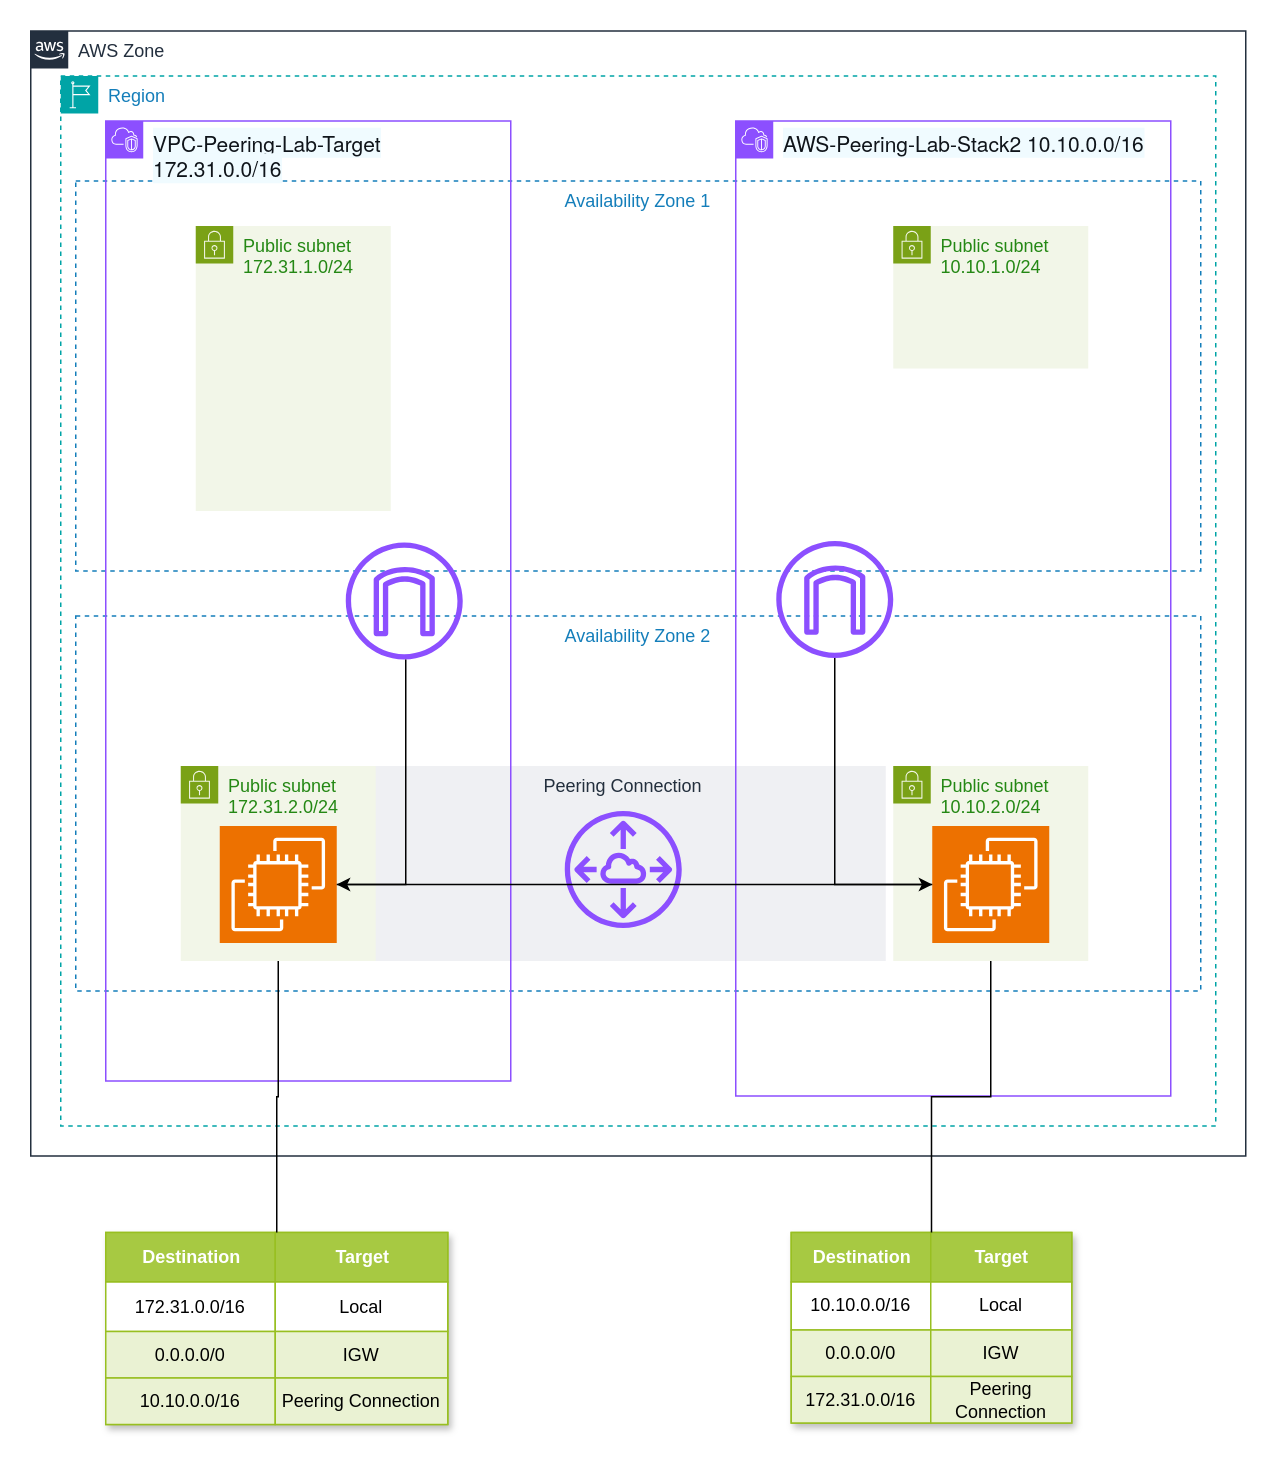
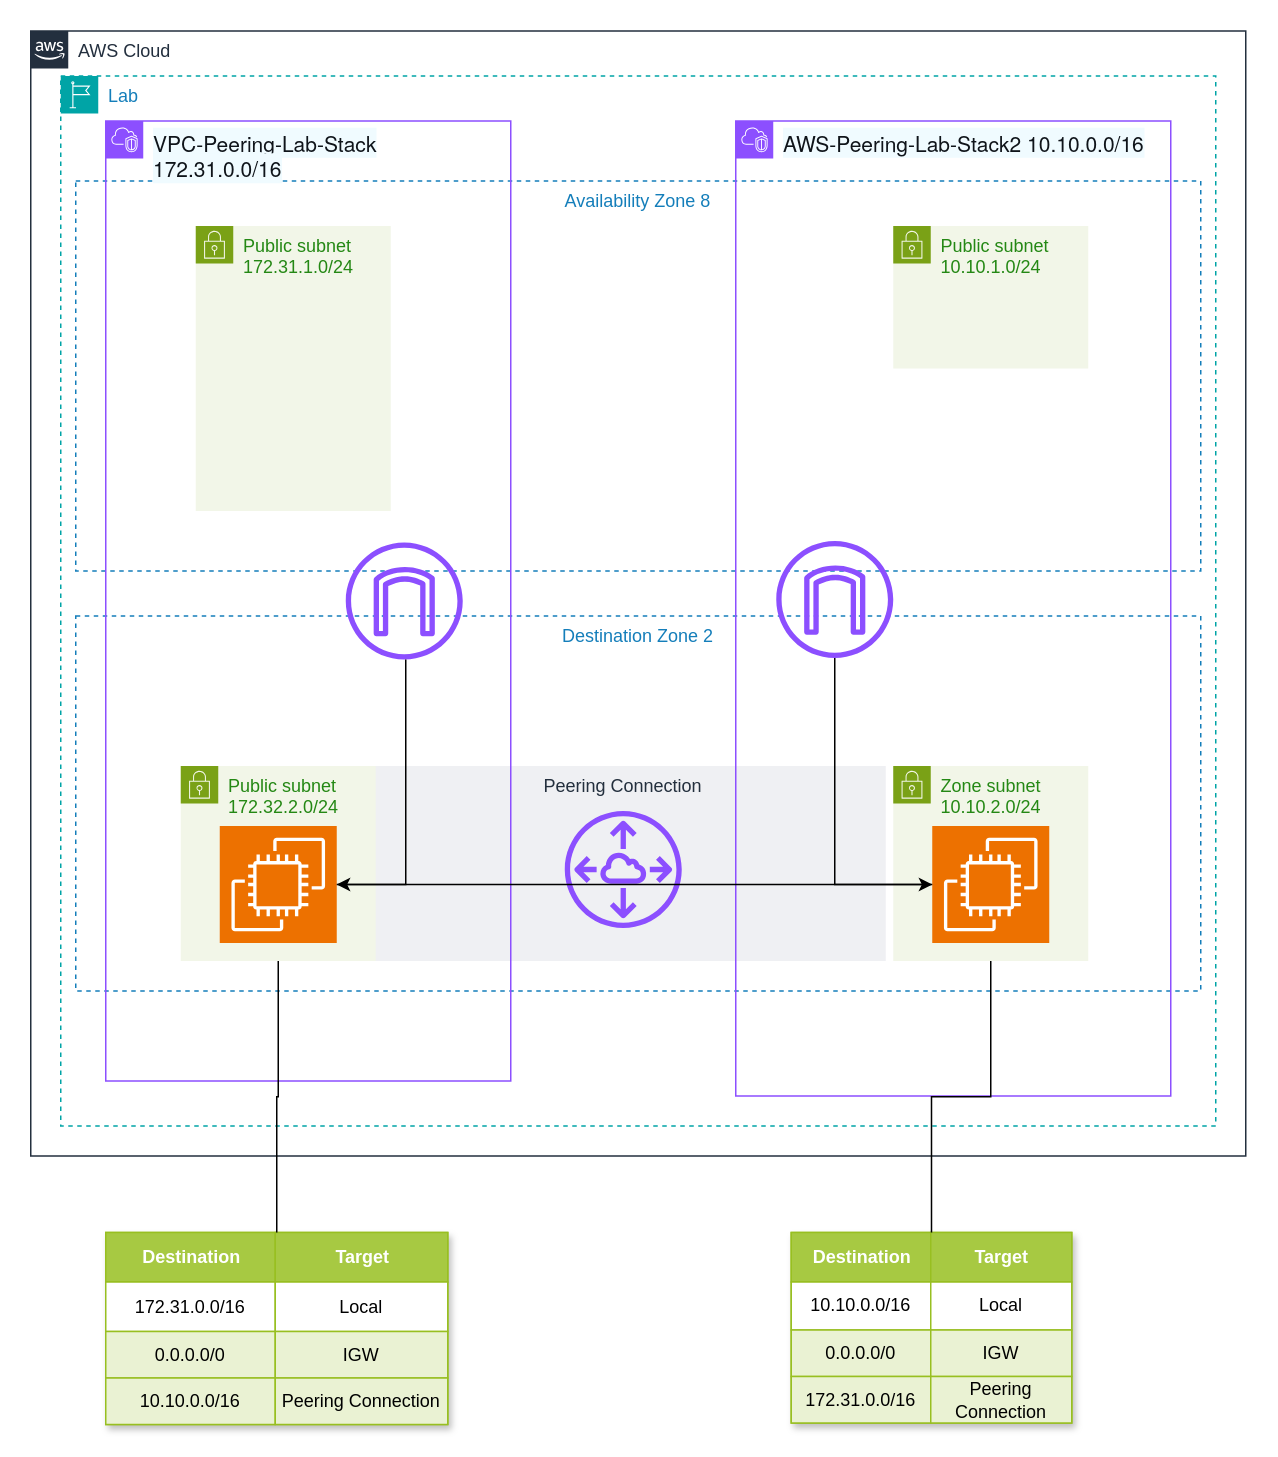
(117, 52) -> (119, 52)
(137, 97) -> (124, 97)
(323, 142) -> (318, 142)
(638, 202) -> (638, 202)
(638, 637) -> (638, 637)
(287, 798) -> (287, 798)
(1000, 798) -> (995, 798)
